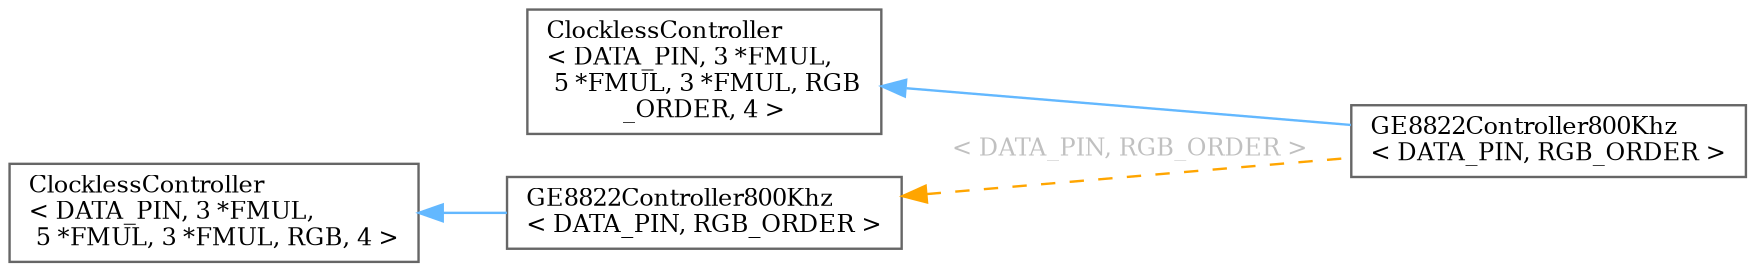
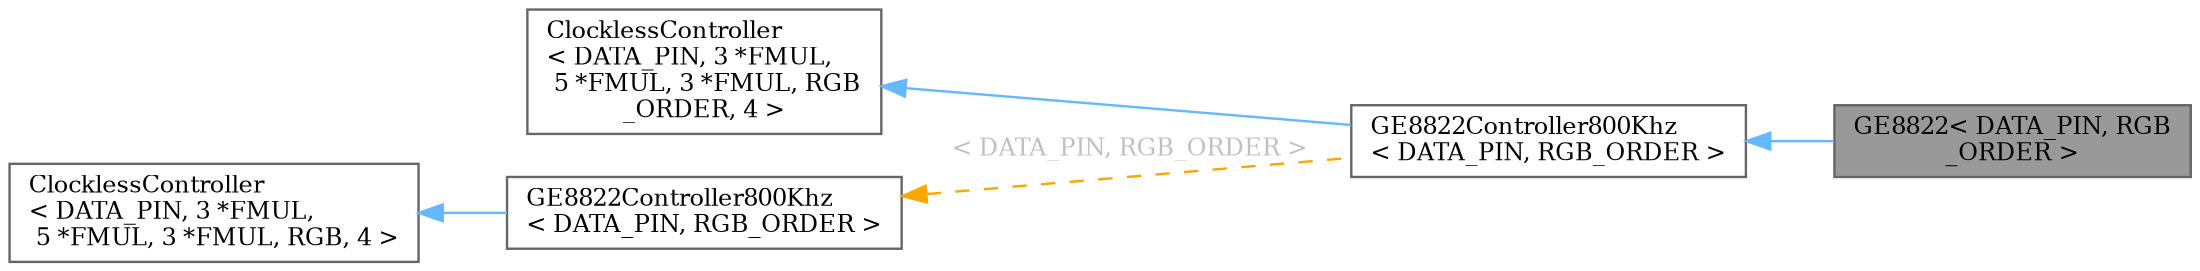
none -> (2013, 141)
